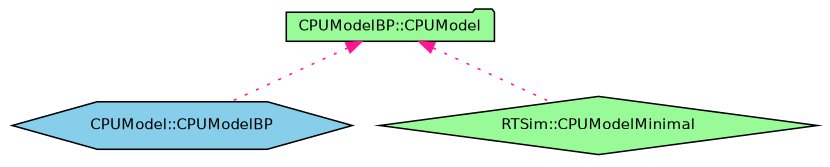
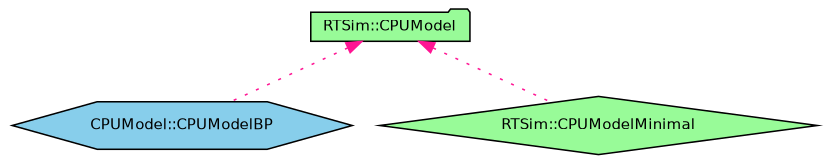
(390, 27) -> (390, 27)
